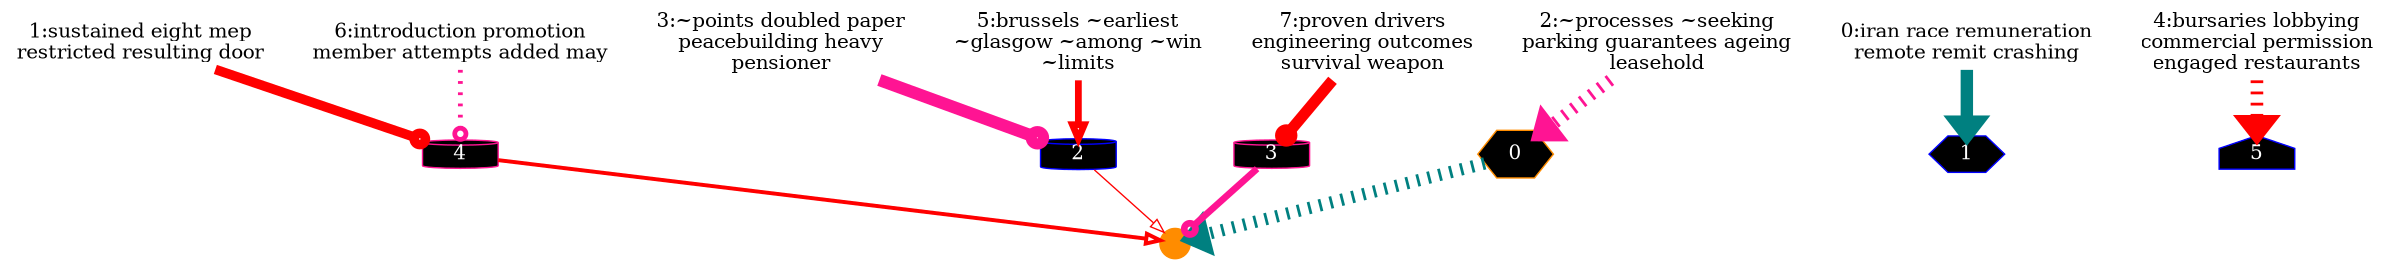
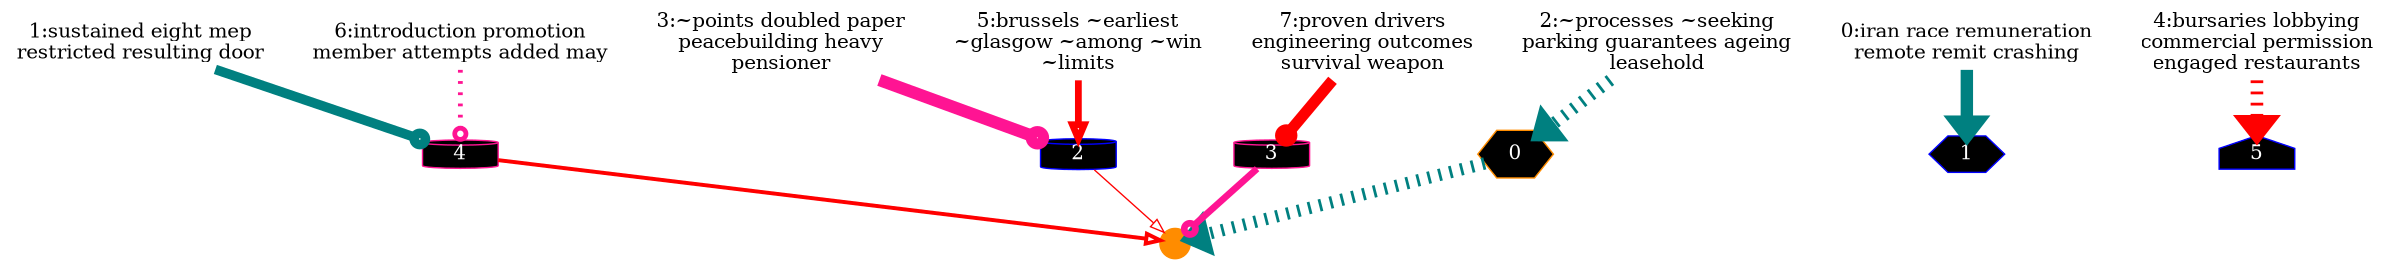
(315, 103) -> (315, 103)
(1580, 103) -> (1580, 103)
